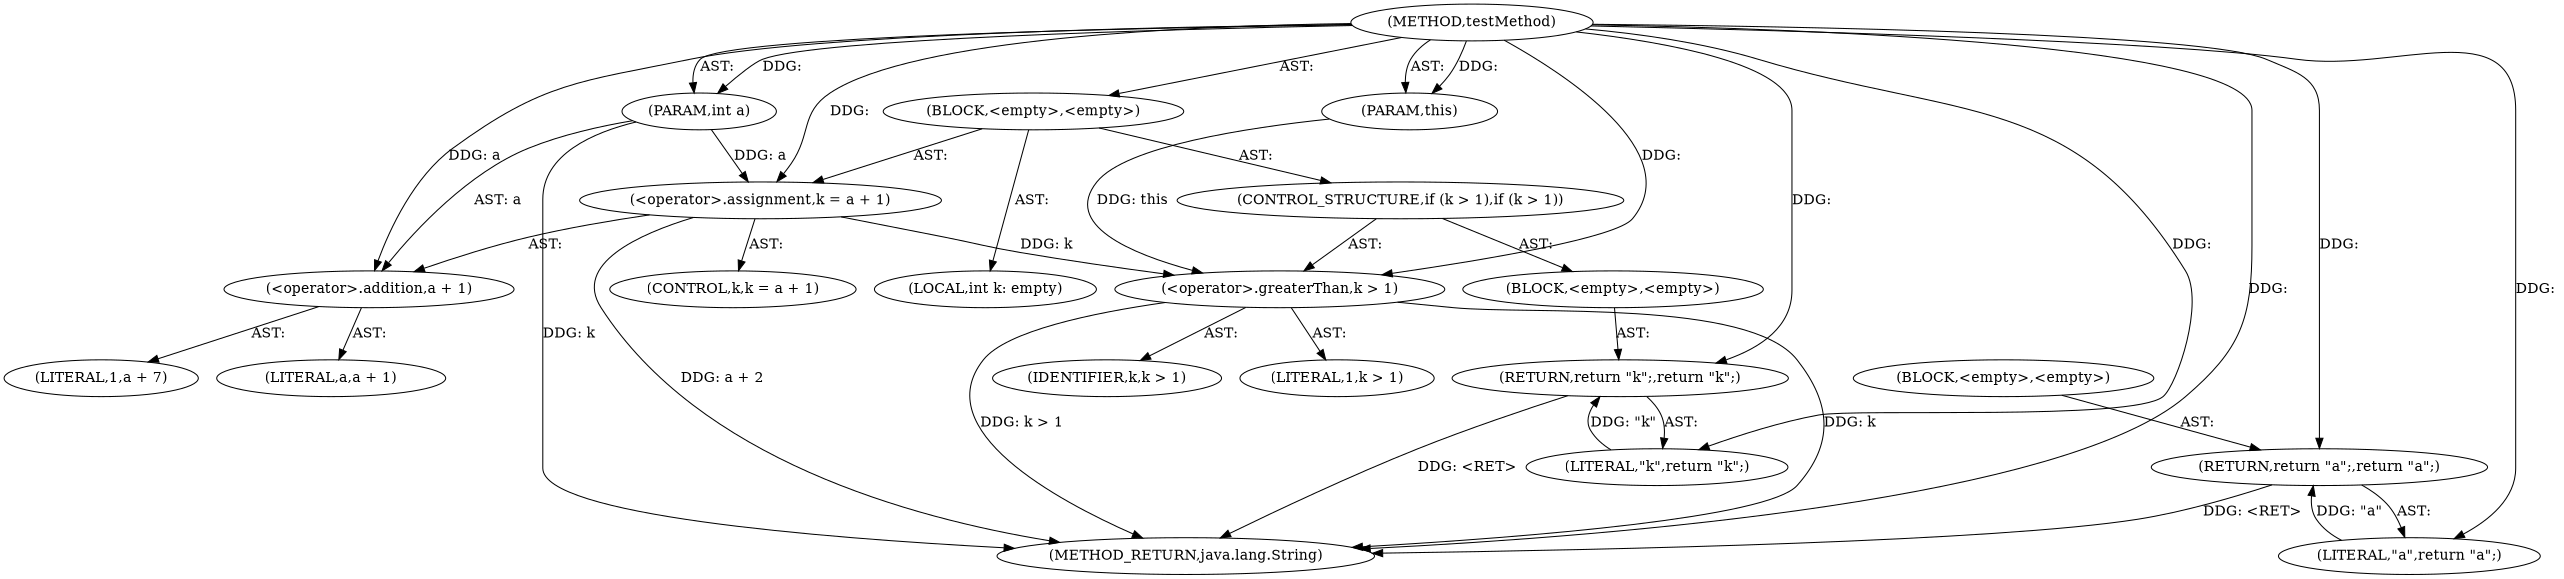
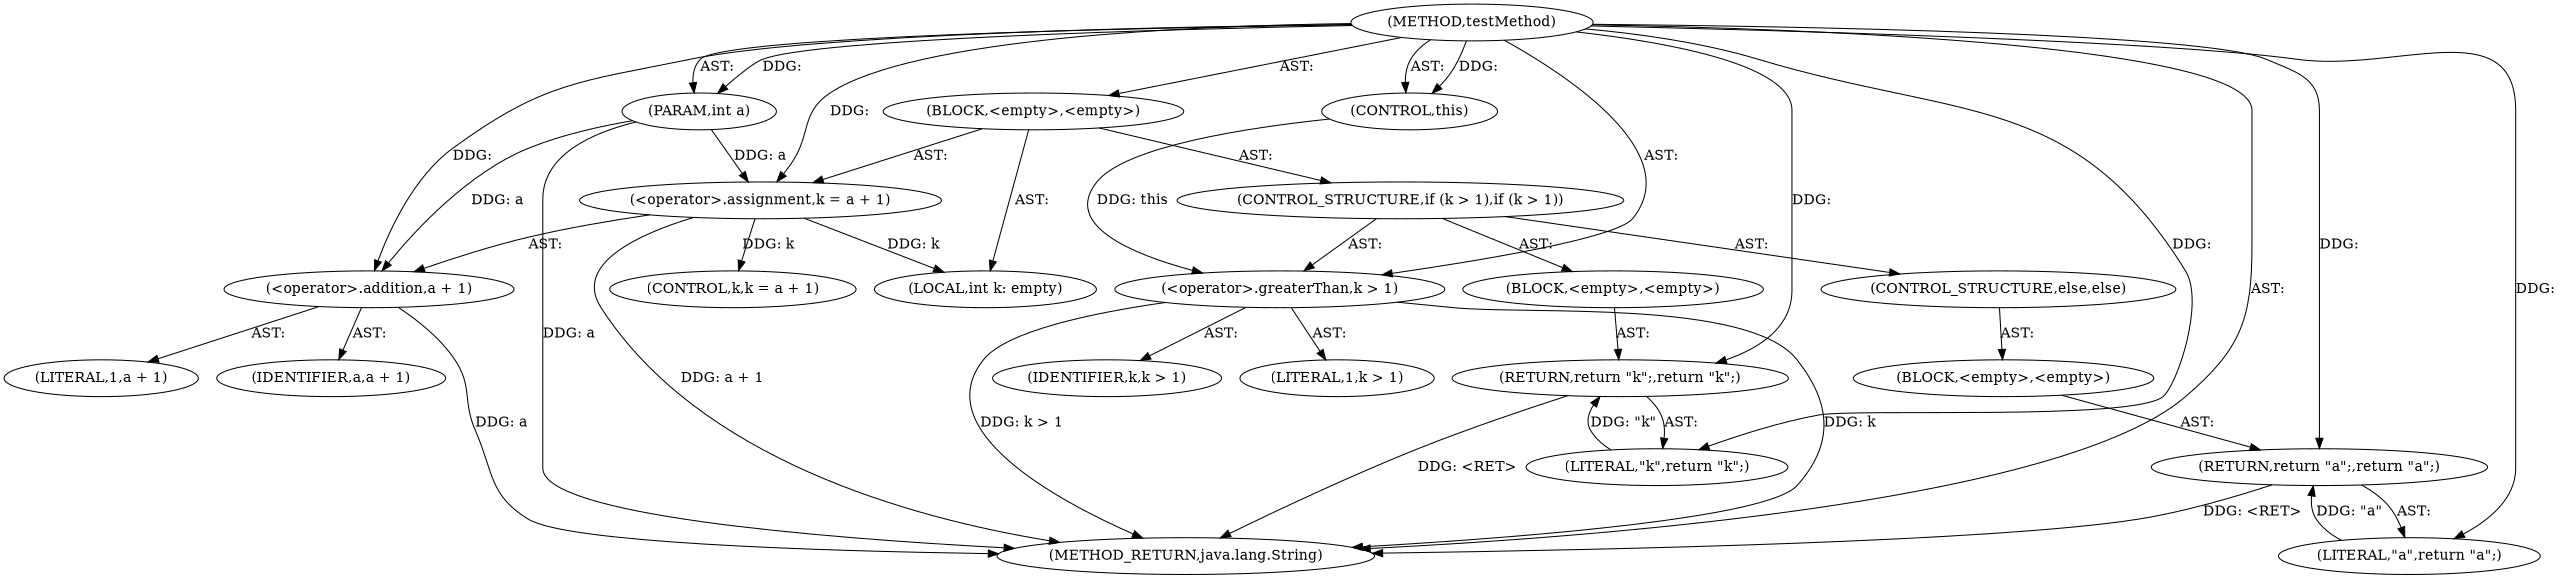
(1410, 111) -> (1410, 111)
(475, 156) -> (475, 156)
(1664, 156) -> (1664, 156)
(498, 200) -> (498, 200)
(769, 245) -> (769, 245)
(1010, 251) -> (869, 243)
none -> (1998, 289)
(2270, 289) -> (2270, 289)
(569, 334) -> (569, 334)
(101, 378) -> (101, 378)
(331, 378) -> (331, 378)
(723, 378) -> (723, 378)
none -> (628, 538)
